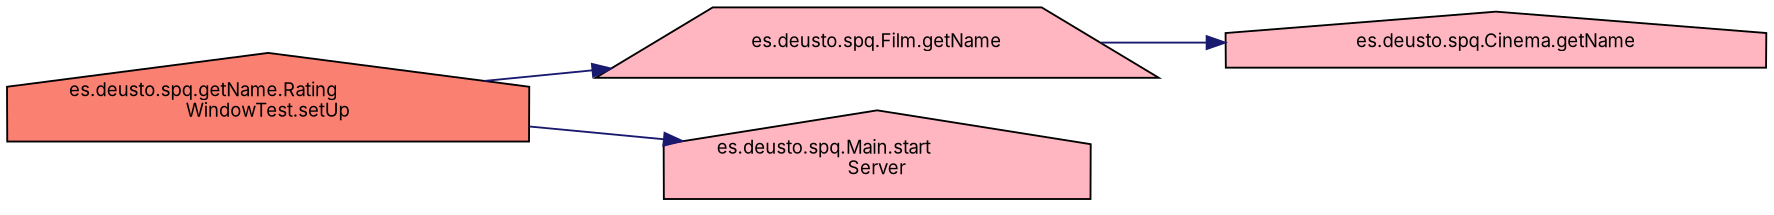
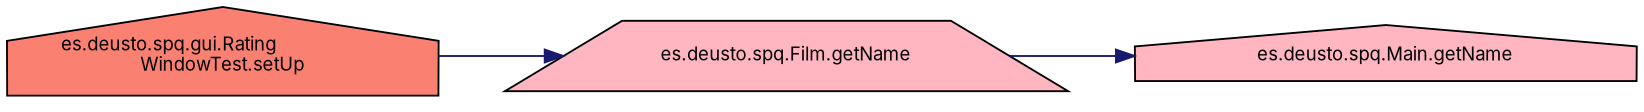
(1496, 43) -> (1386, 56)
(268, 102) -> (223, 56)
(877, 159) -> none
